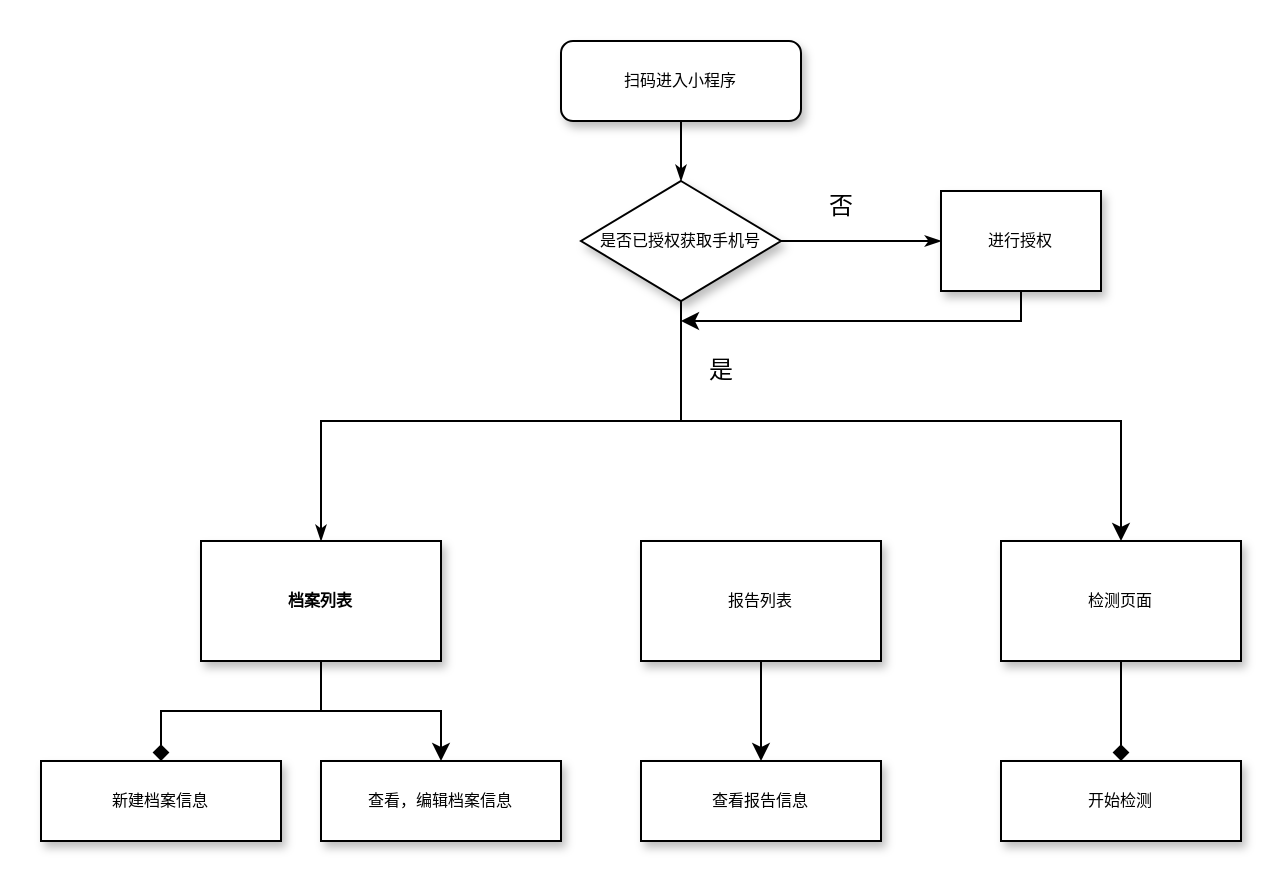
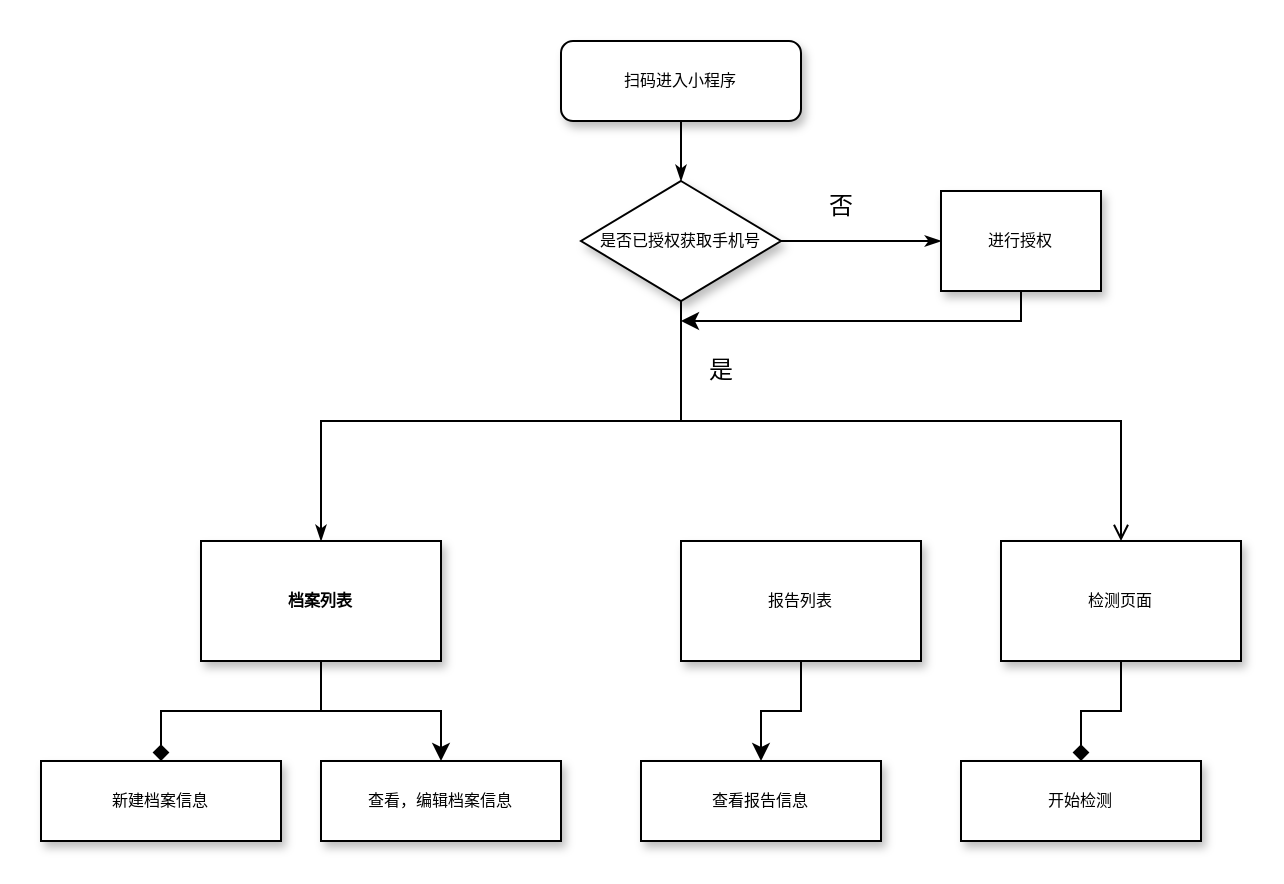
(1121, 526) -> (1121, 528)
(761, 601) -> (801, 601)
(1121, 801) -> (1081, 801)
